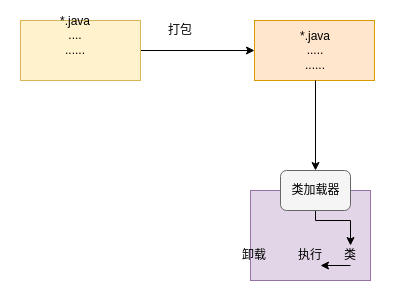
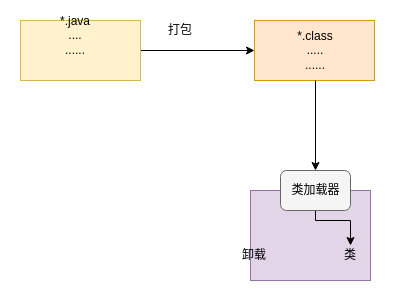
(316, 51) -> (316, 51)
(311, 256) -> none
(339, 266) -> none
